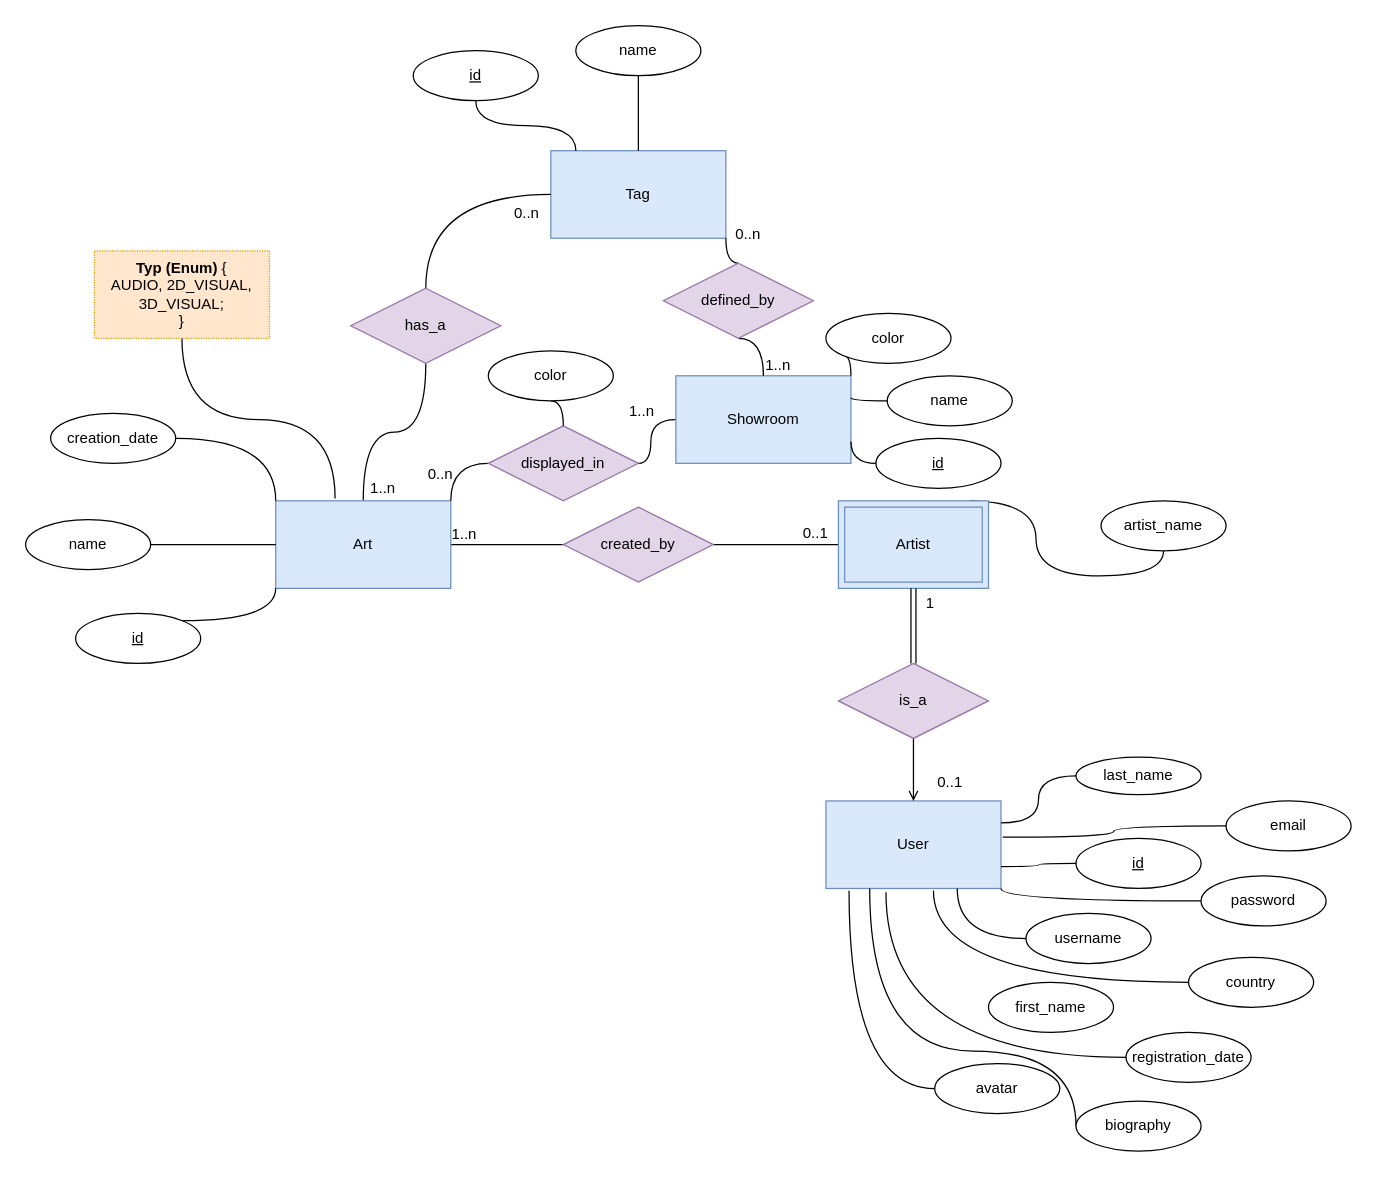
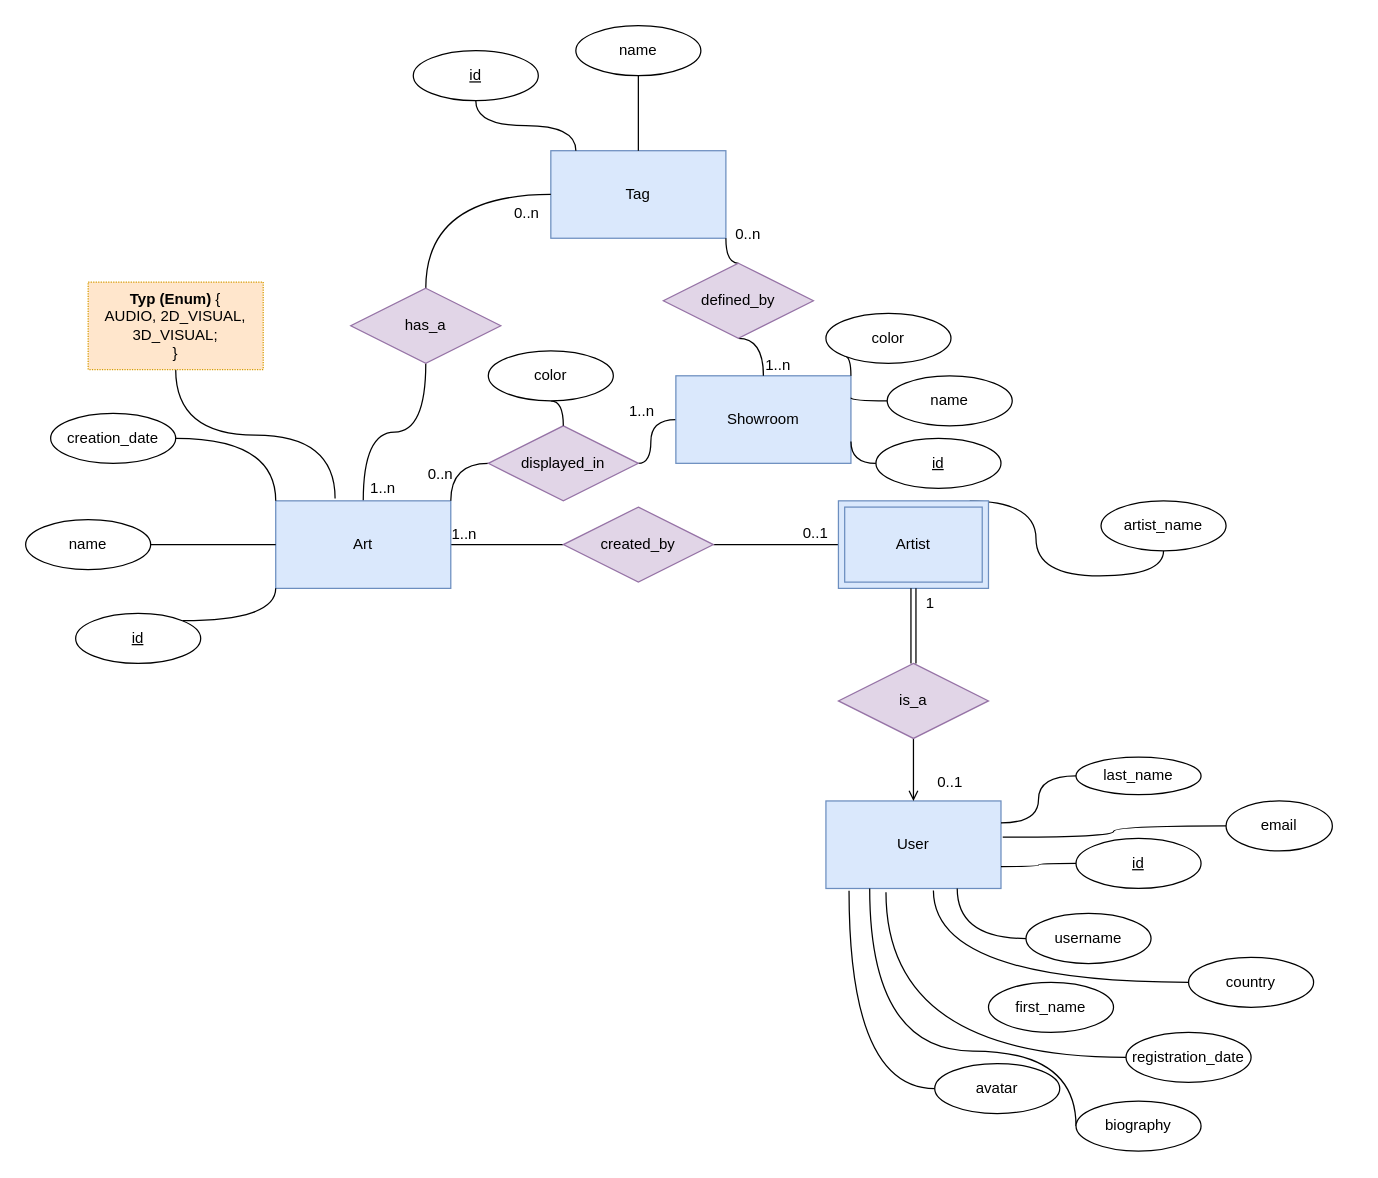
(182, 294) -> (176, 326)
(1288, 826) -> (1279, 826)
(1101, 900) -> none
(1263, 901) -> none
